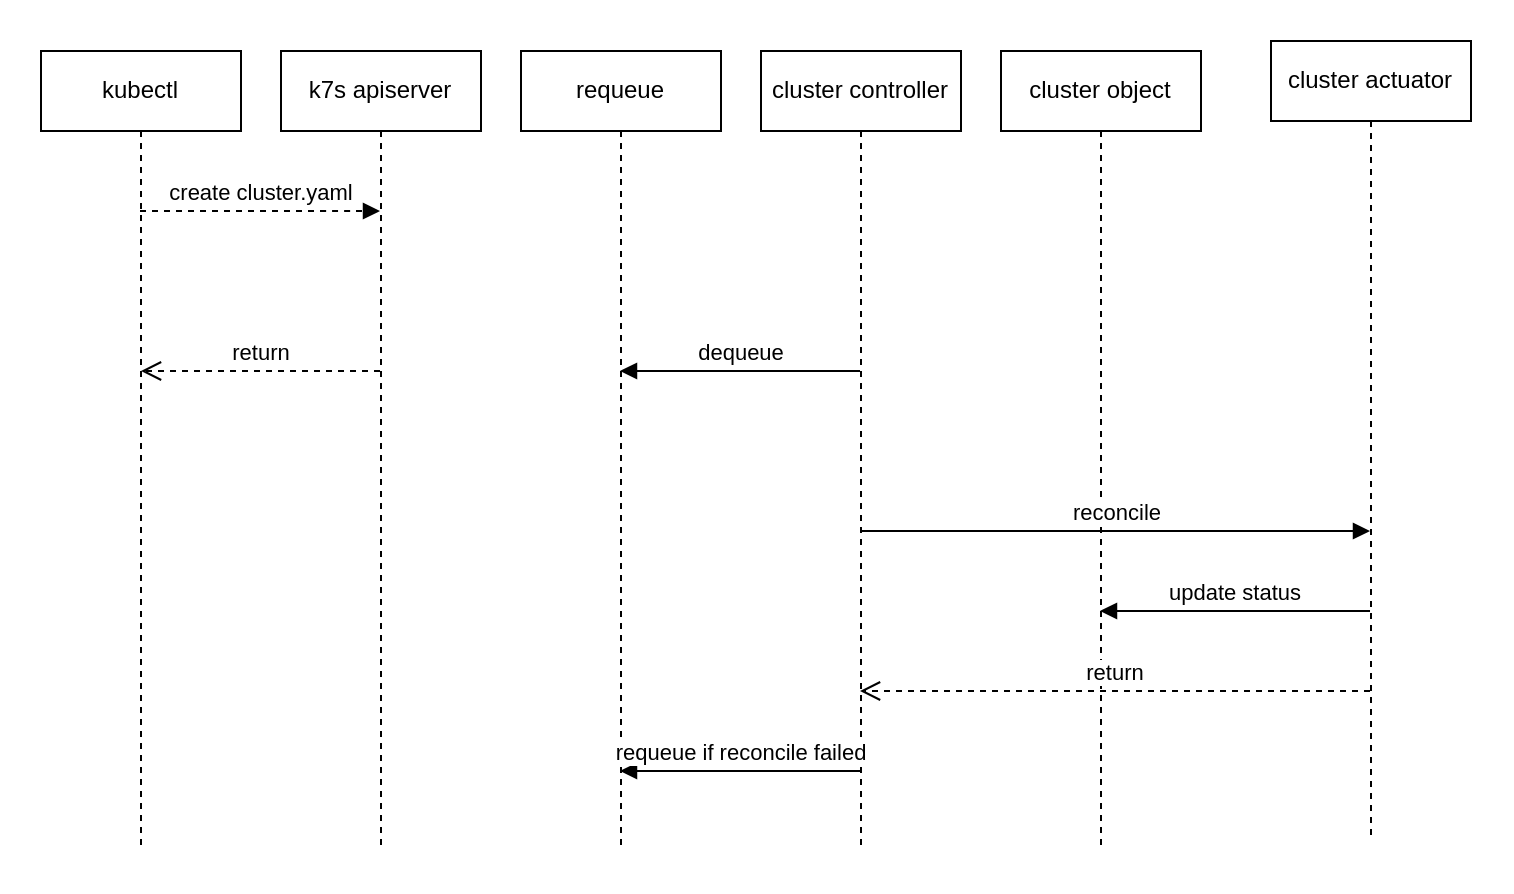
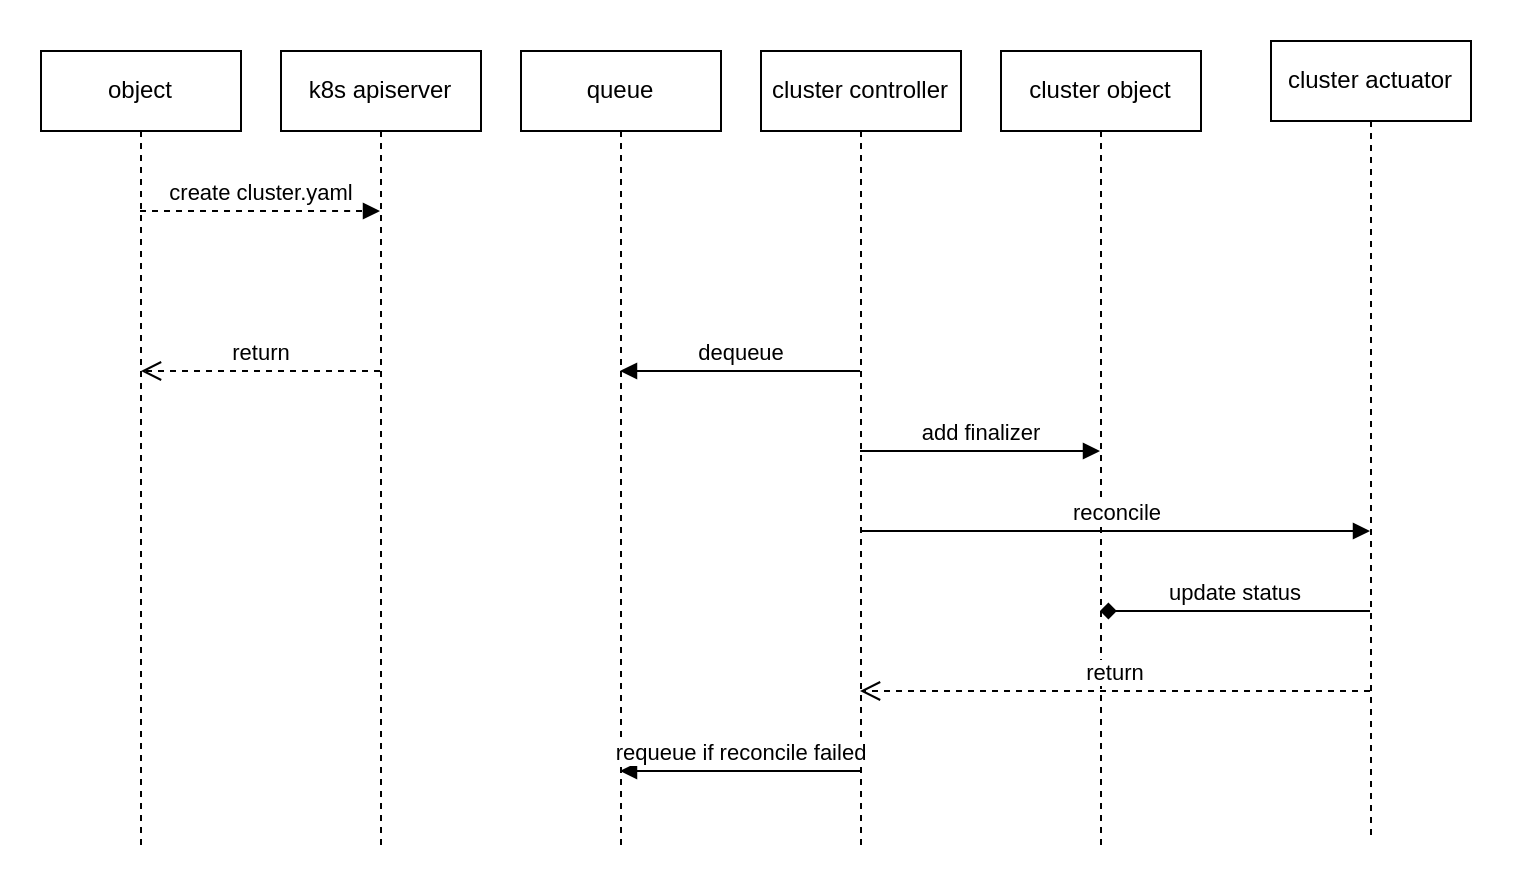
(141, 91) -> (141, 91)
(381, 91) -> (381, 91)
(621, 91) -> (621, 91)
none -> (974, 451)
(1117, 611) -> (1117, 611)
